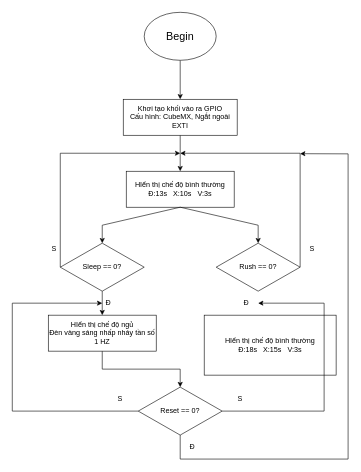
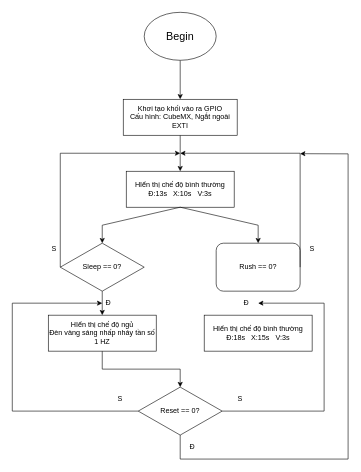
(258, 267) -> (258, 267)
(270, 345) -> (258, 333)
